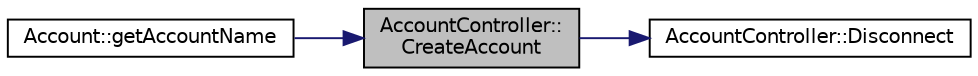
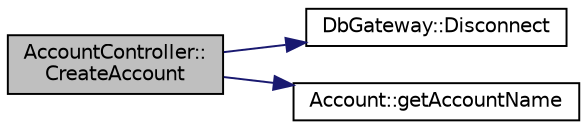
(319, 38) -> (249, 80)
(810, 38) -> (436, 27)
